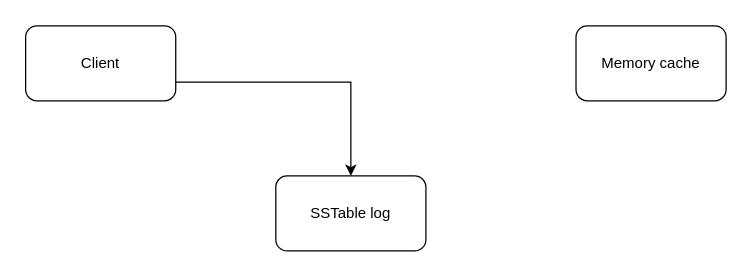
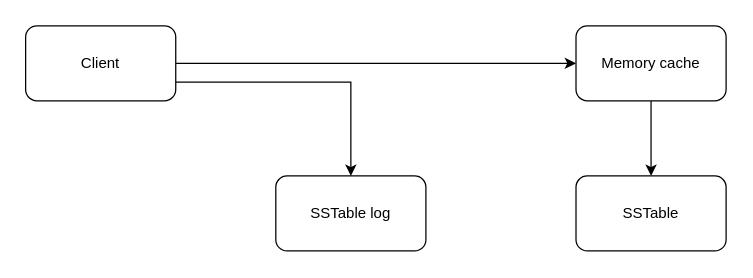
none -> (372, 63)
none -> (651, 134)
none -> (651, 213)
